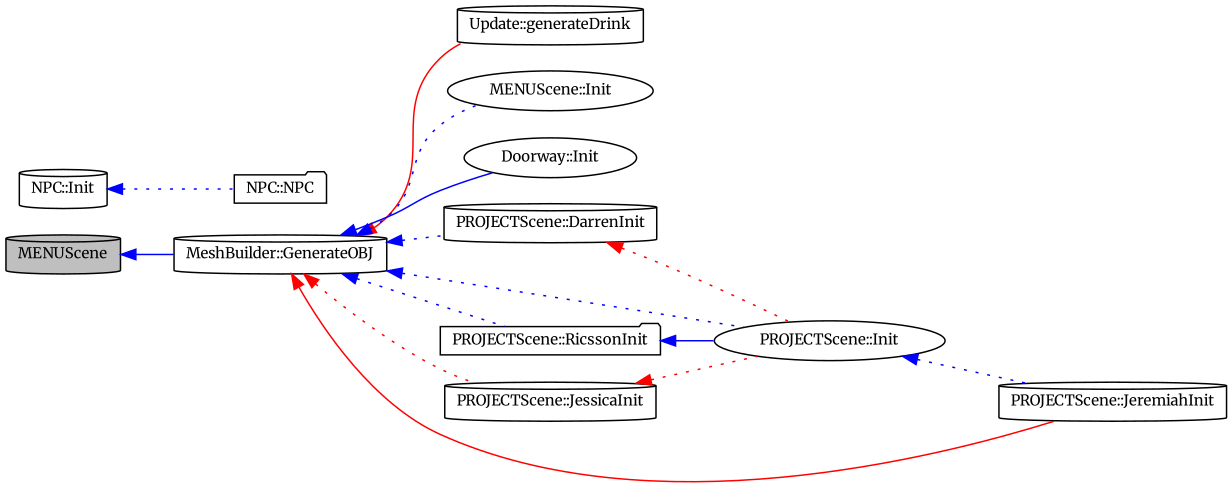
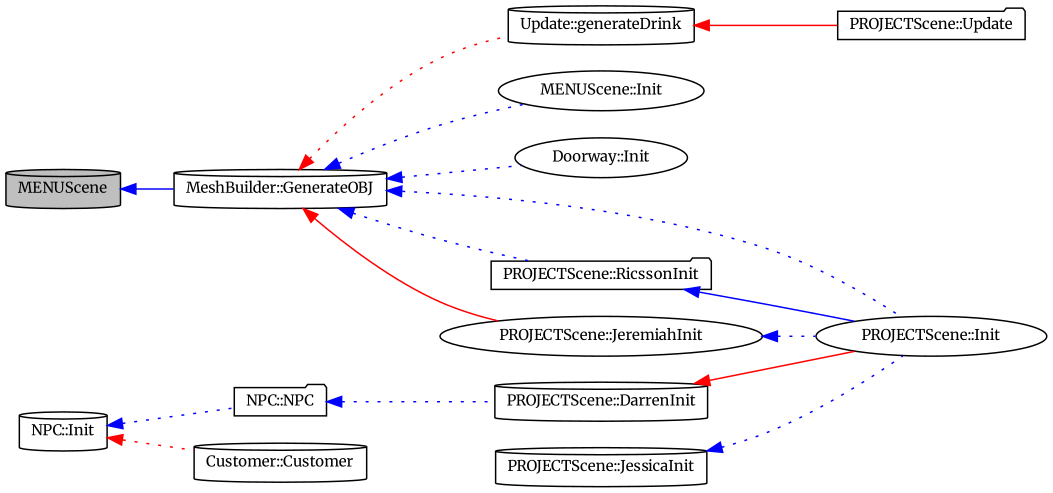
none -> (931, 25)
(413, 133) -> (399, 82)
(423, 198) -> (462, 171)
(423, 238) -> (418, 402)
(706, 283) -> (782, 366)
(391, 340) -> none
(704, 368) -> (816, 409)
(971, 371) -> (796, 336)
(1113, 402) -> (601, 336)
none -> (280, 463)
